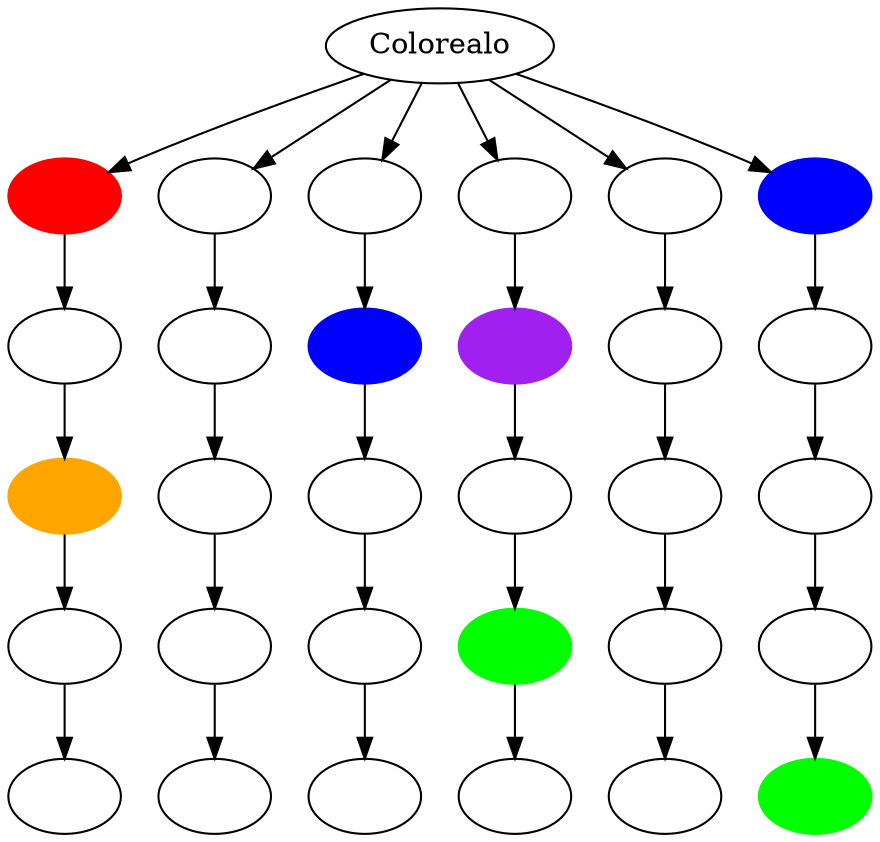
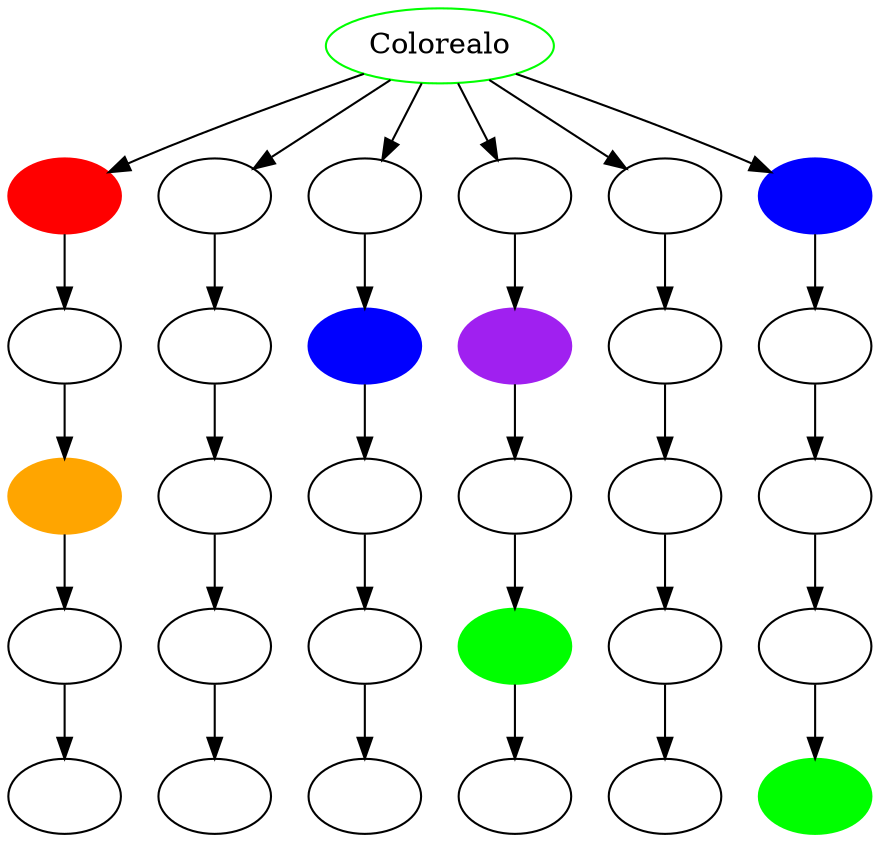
(440, 46) -> (440, 46)
